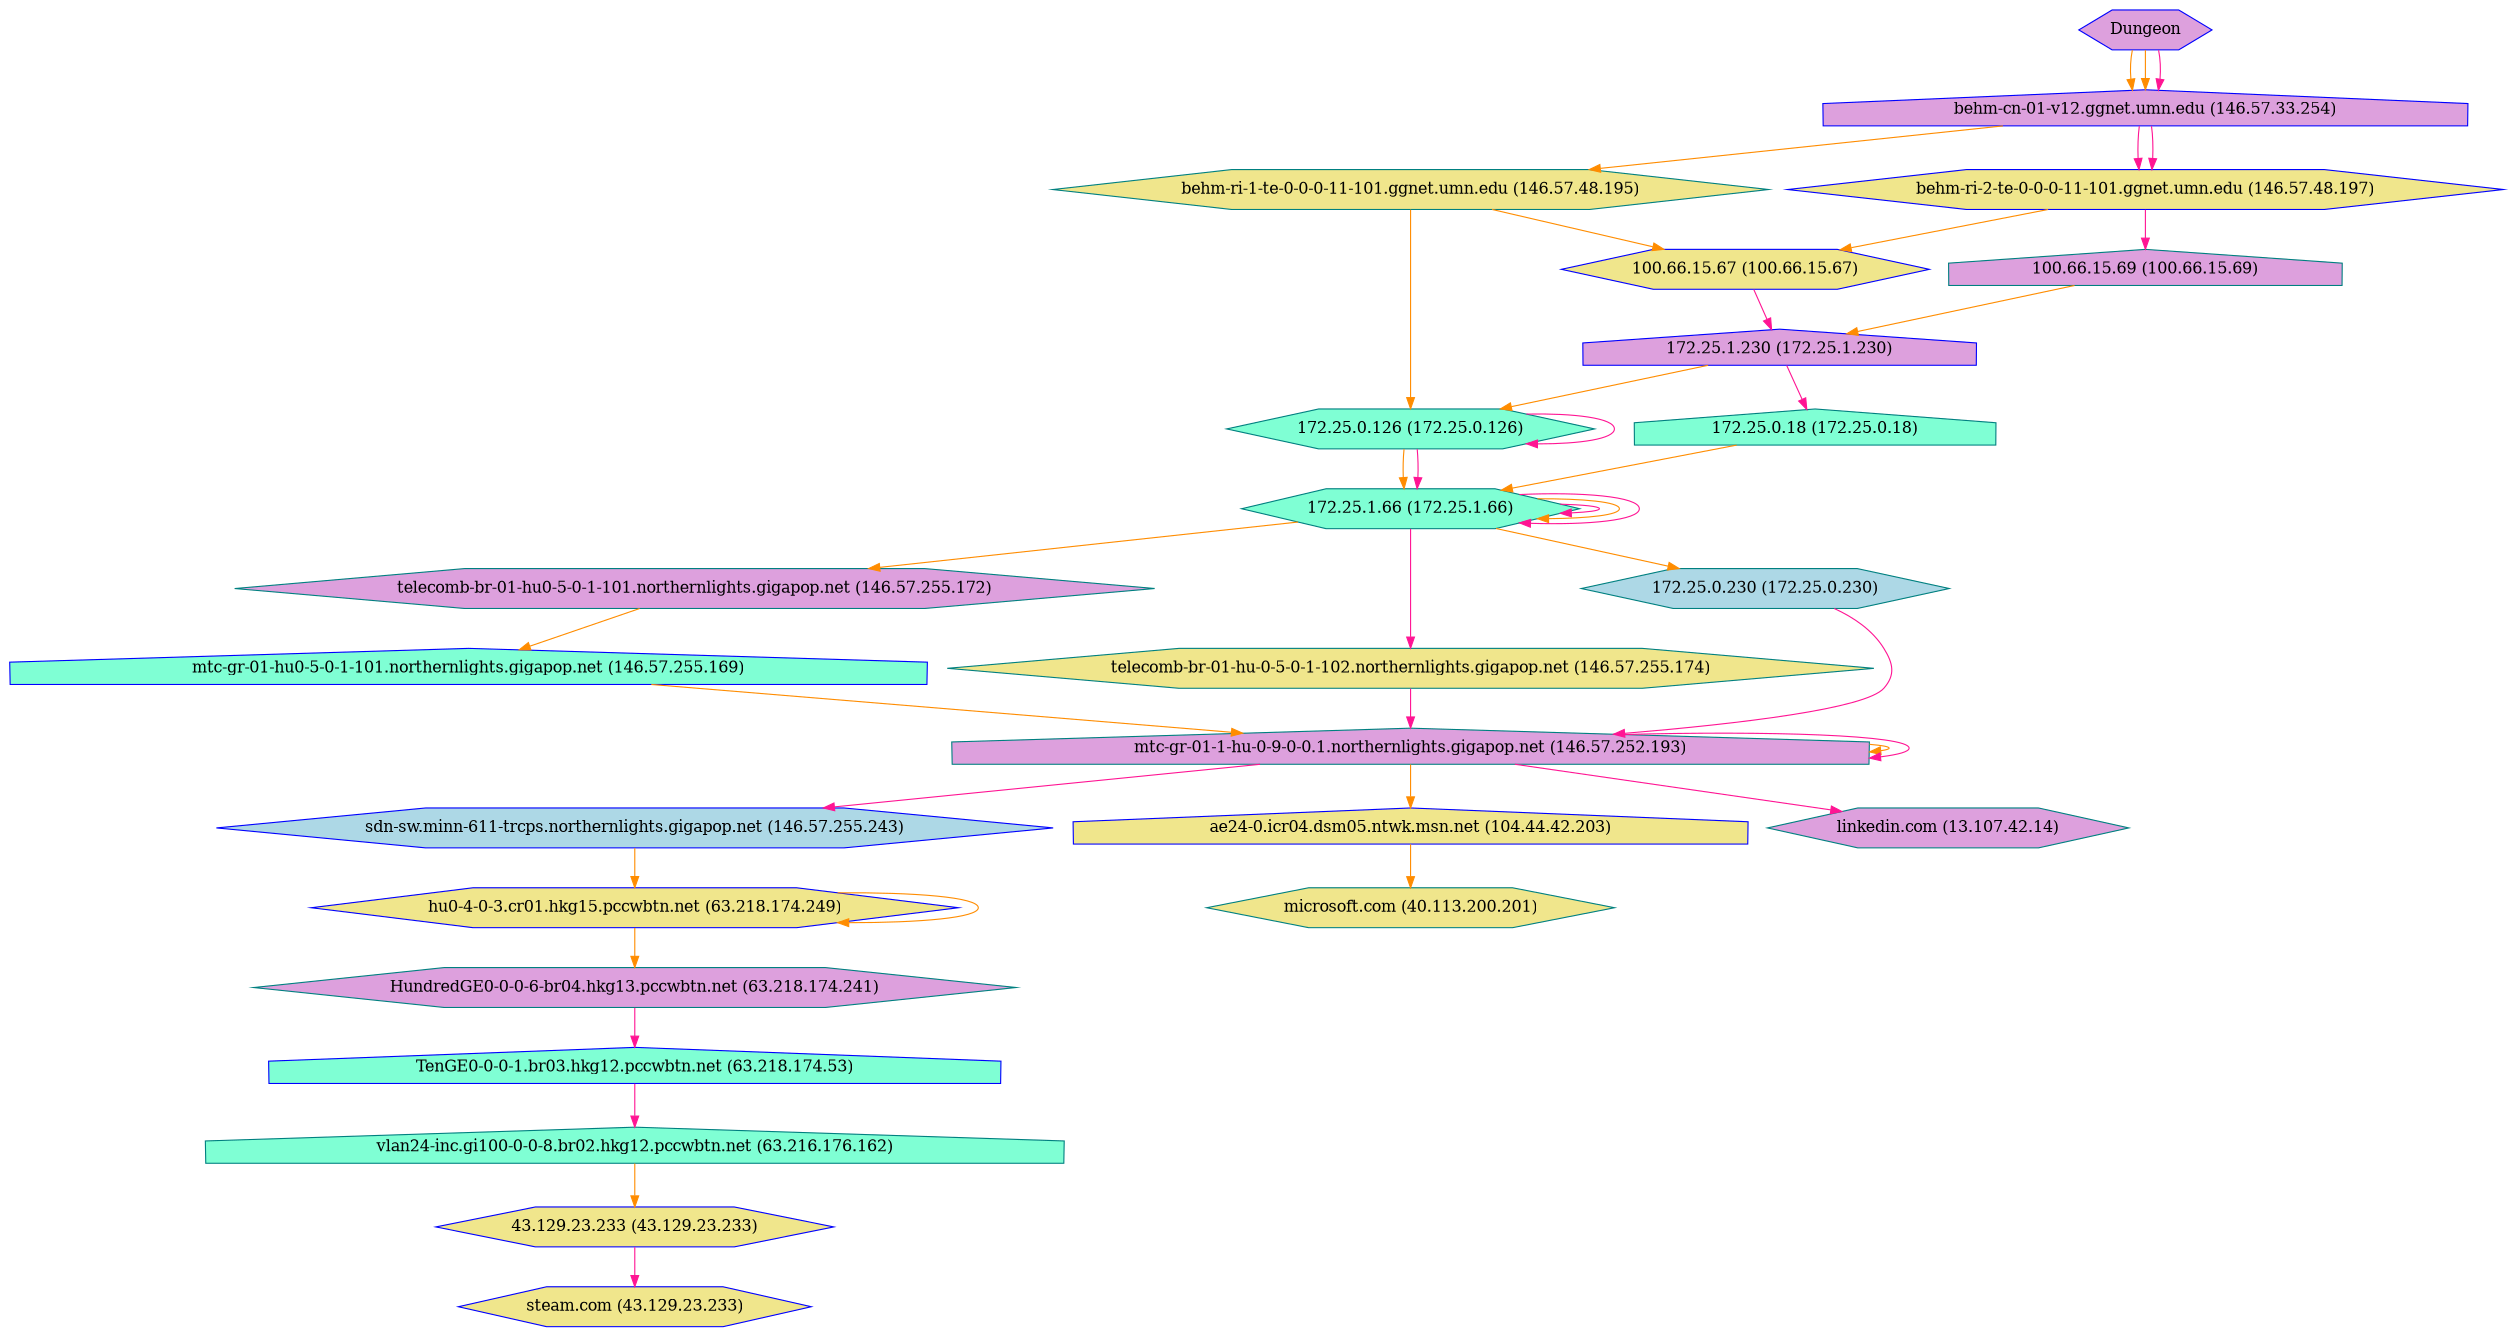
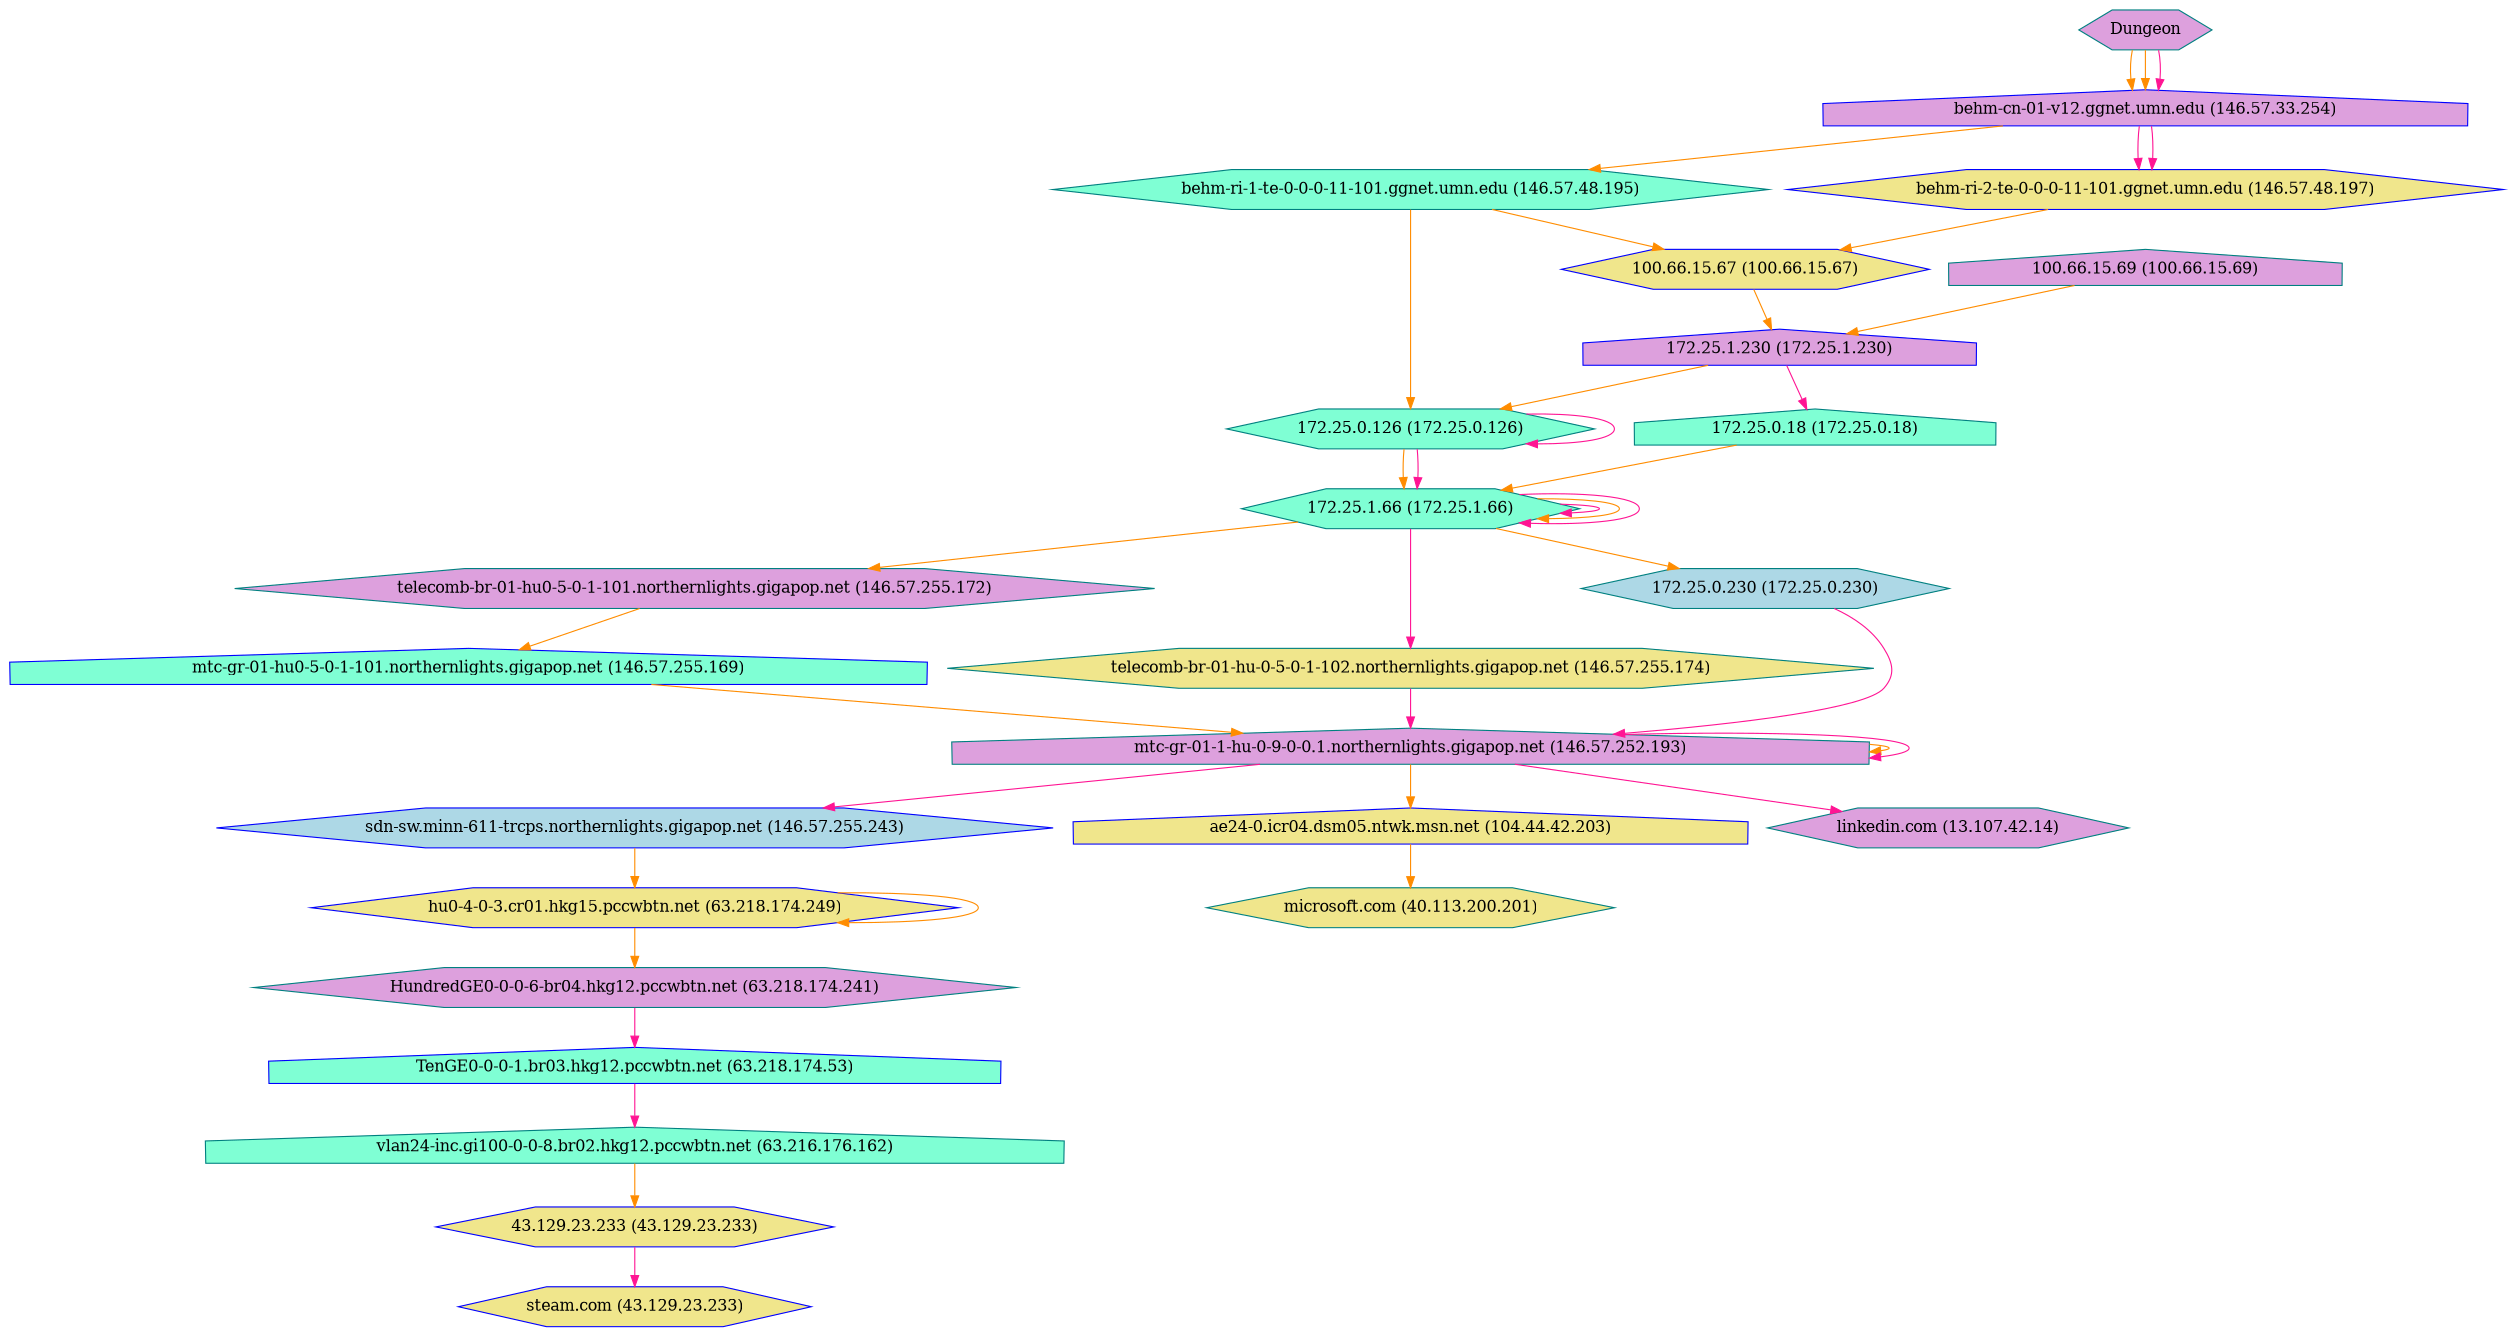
(2145, 30) -> (2145, 30)
(1411, 190) -> (1411, 190)
(2145, 224) -> none
(1760, 304) -> (1760, 304)
(635, 988) -> (635, 988)
